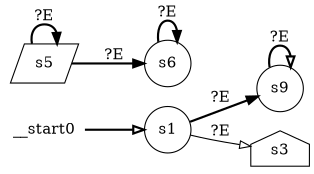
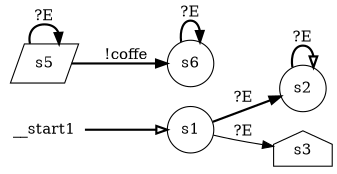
(115, 55) -> (126, 55)
(280, 88) -> (303, 88)
(45, 130) -> (45, 130)
(215, 140) -> (238, 140)
